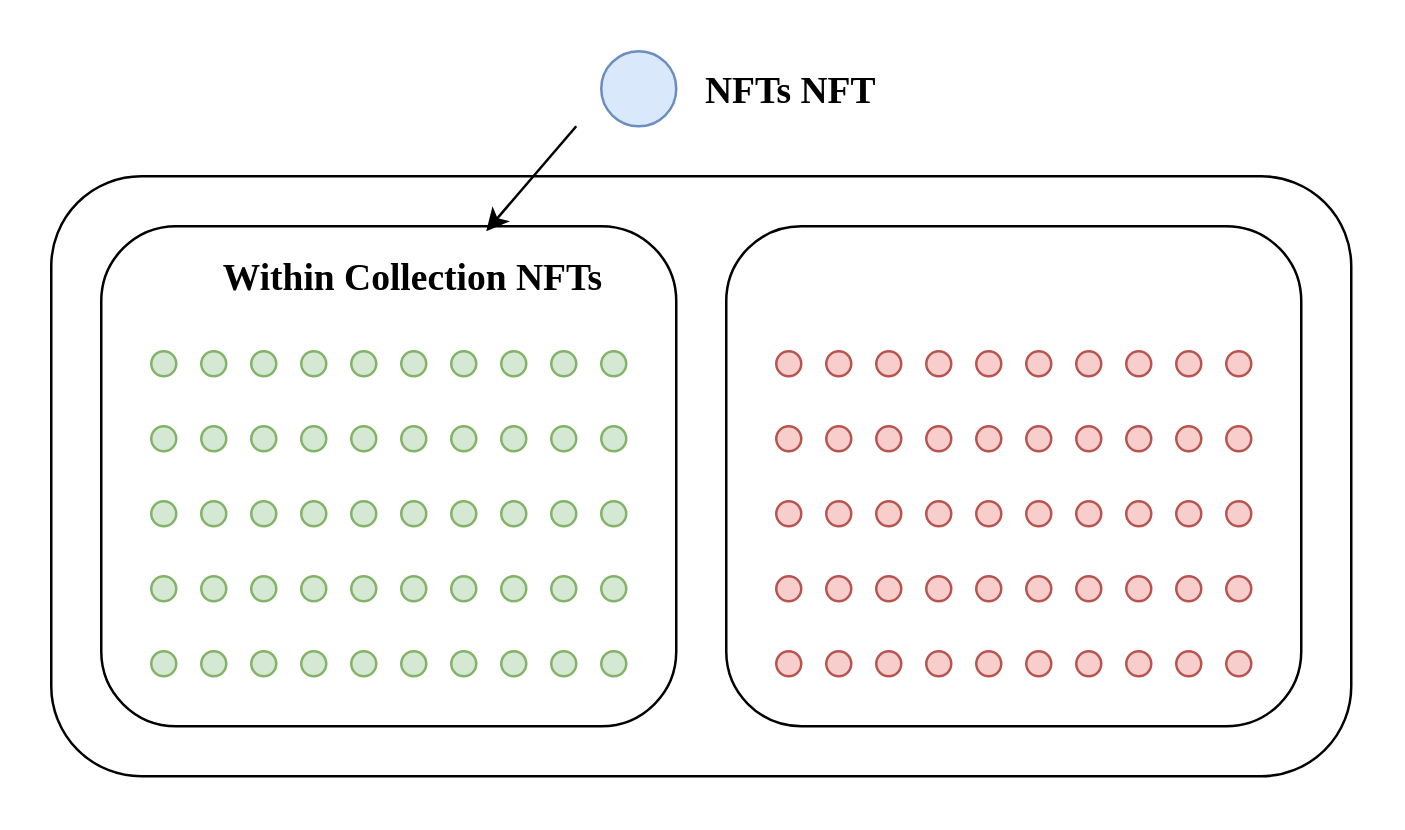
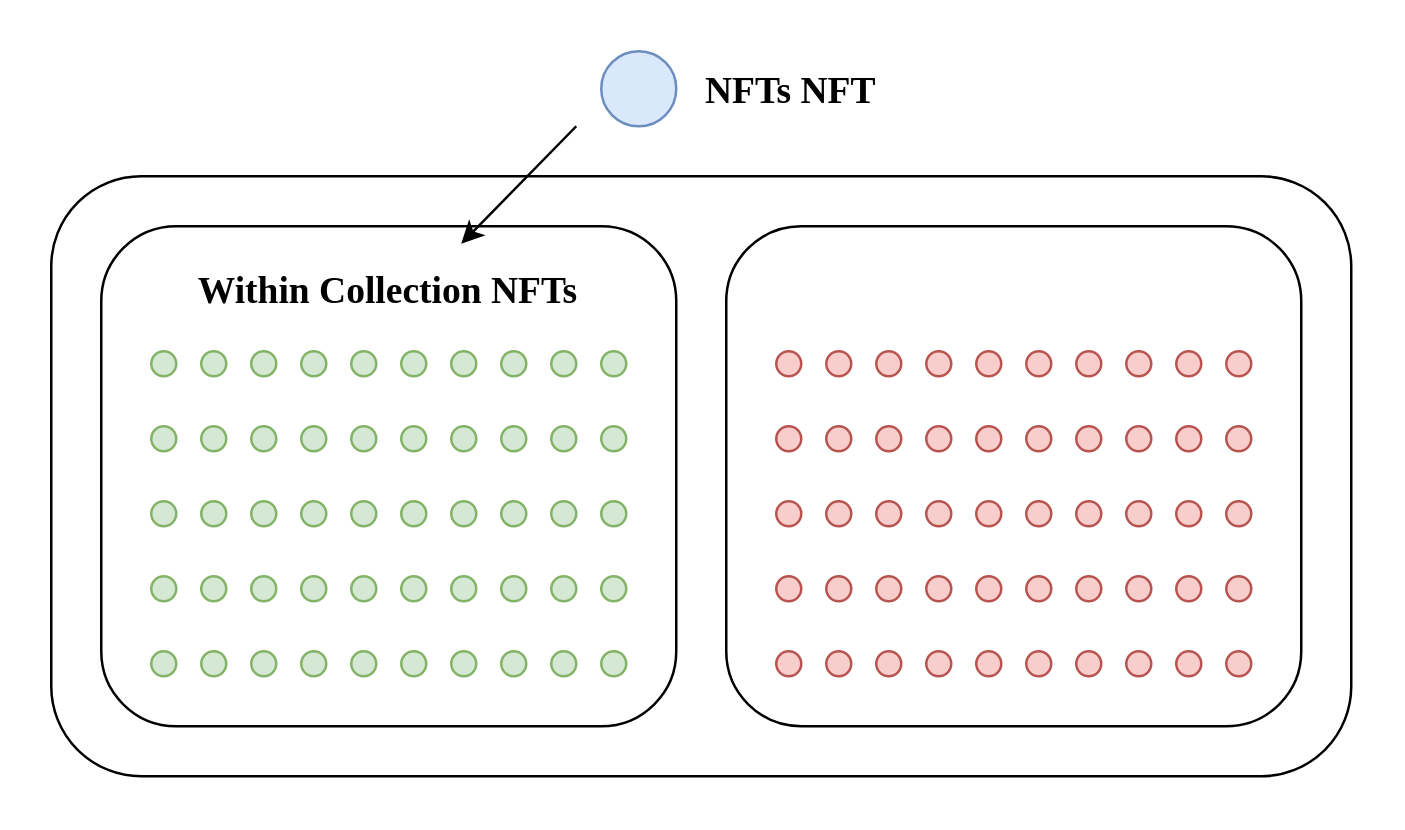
(414, 276) -> (389, 289)
